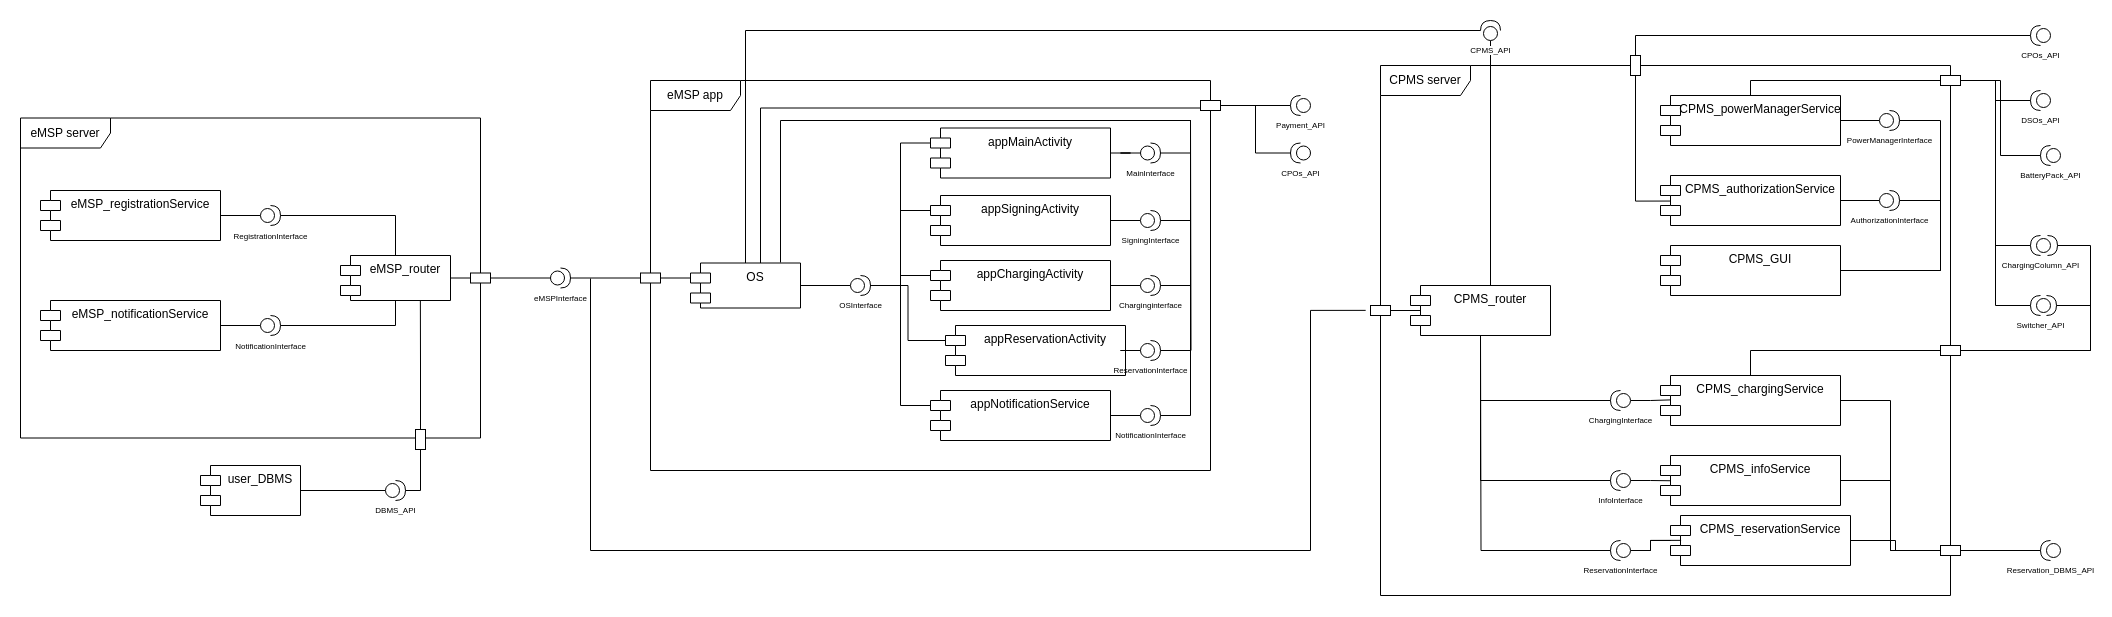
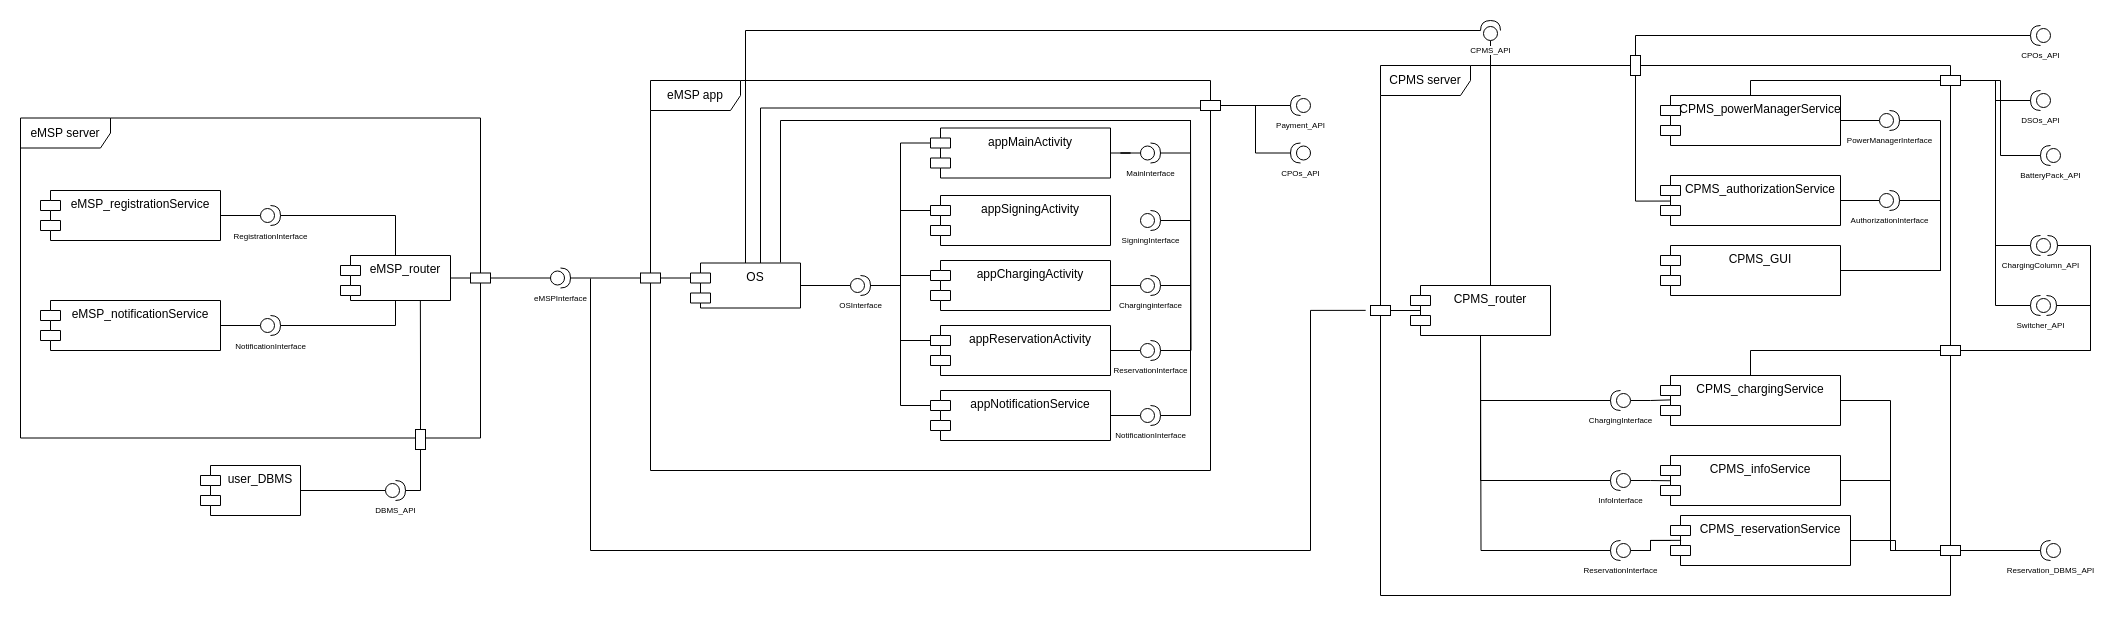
(1126, 221) -> none
(1036, 351) -> (1021, 351)
